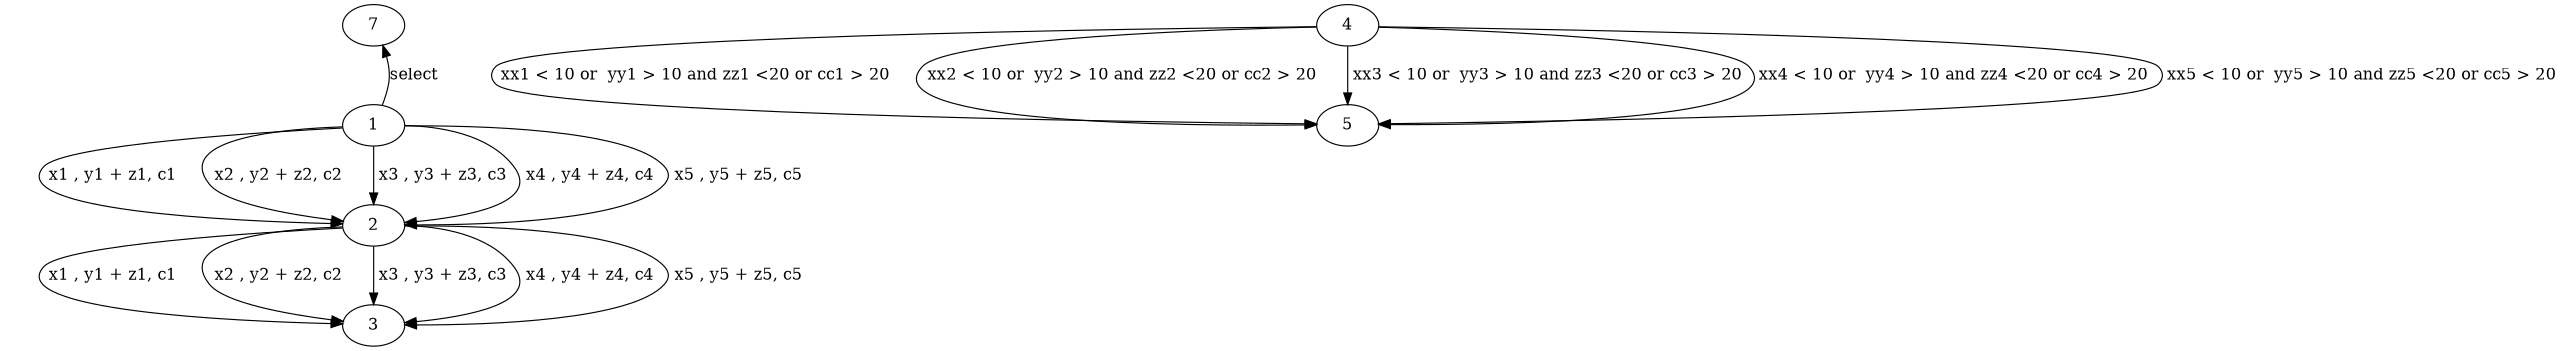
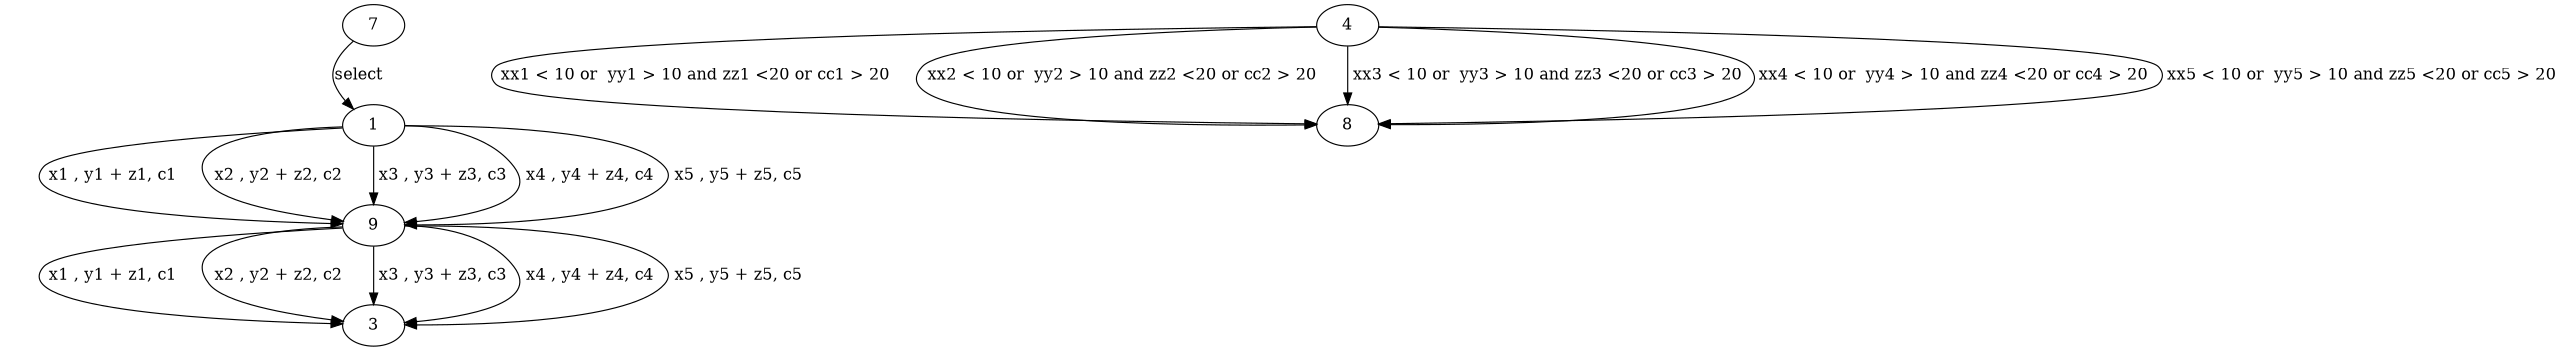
(389, 81) -> (334, 69)
(1348, 125) -> (1348, 125)
(374, 225) -> (374, 225)
